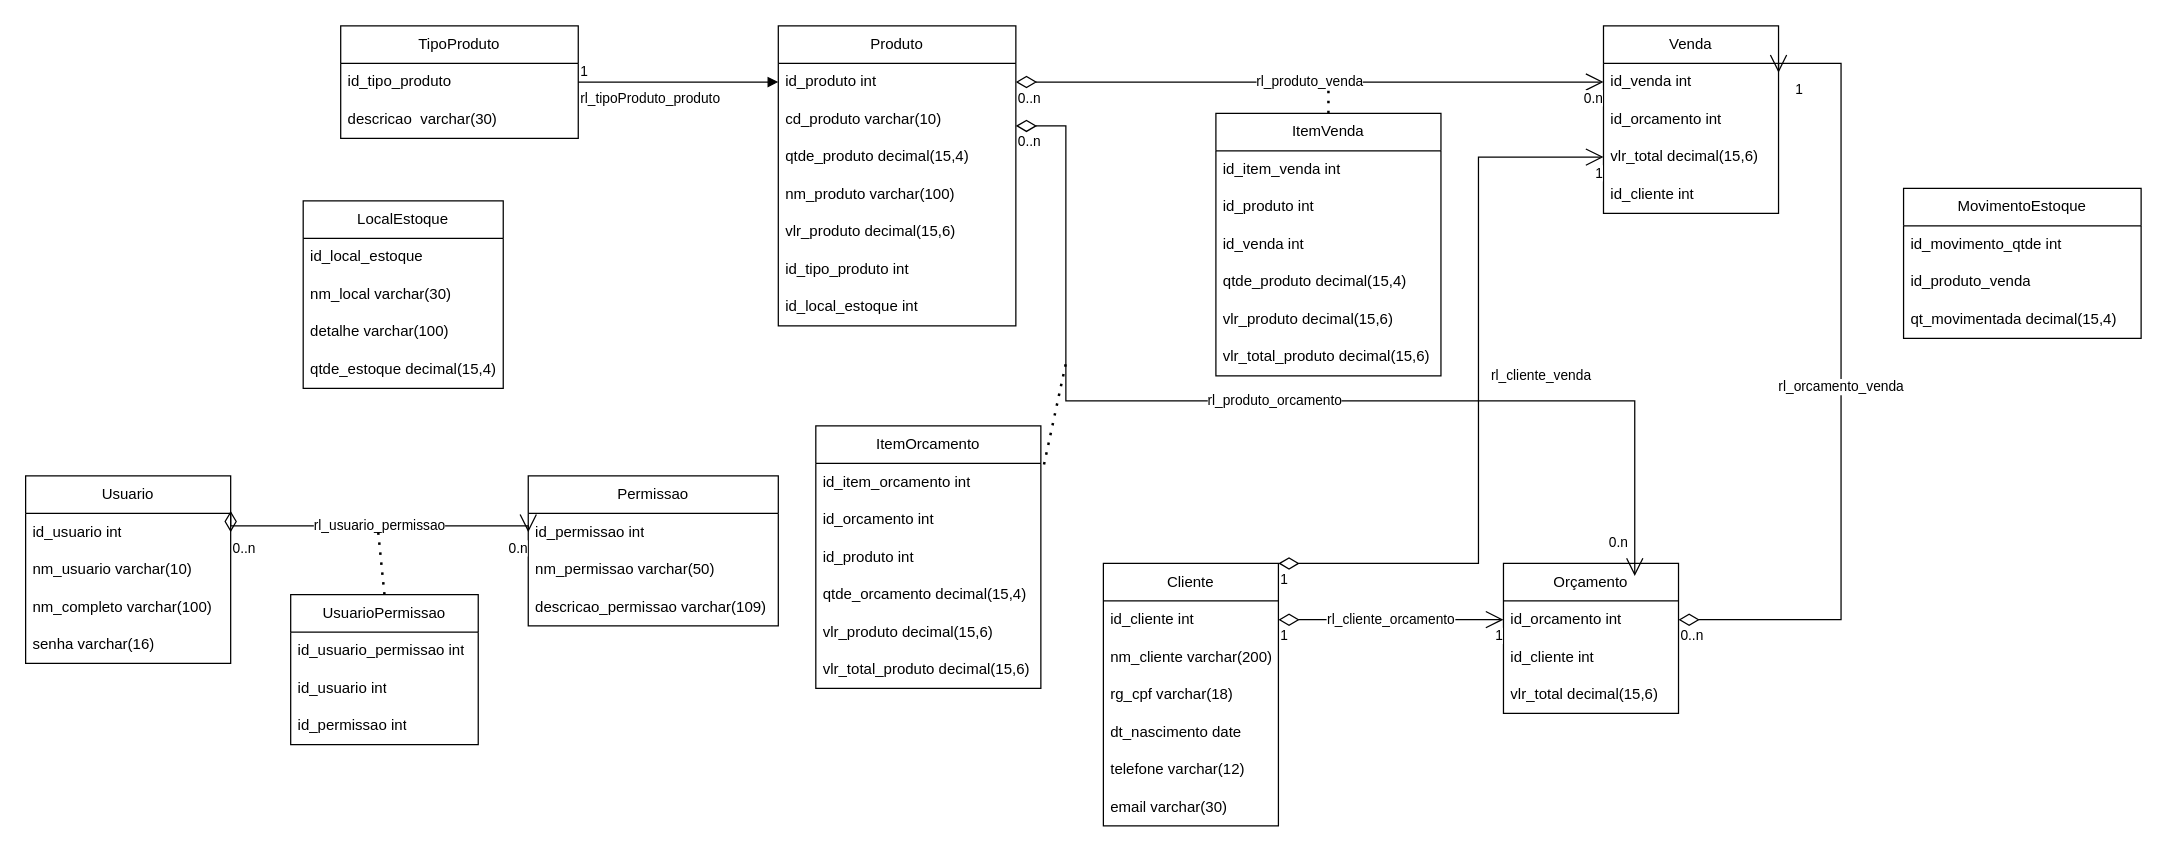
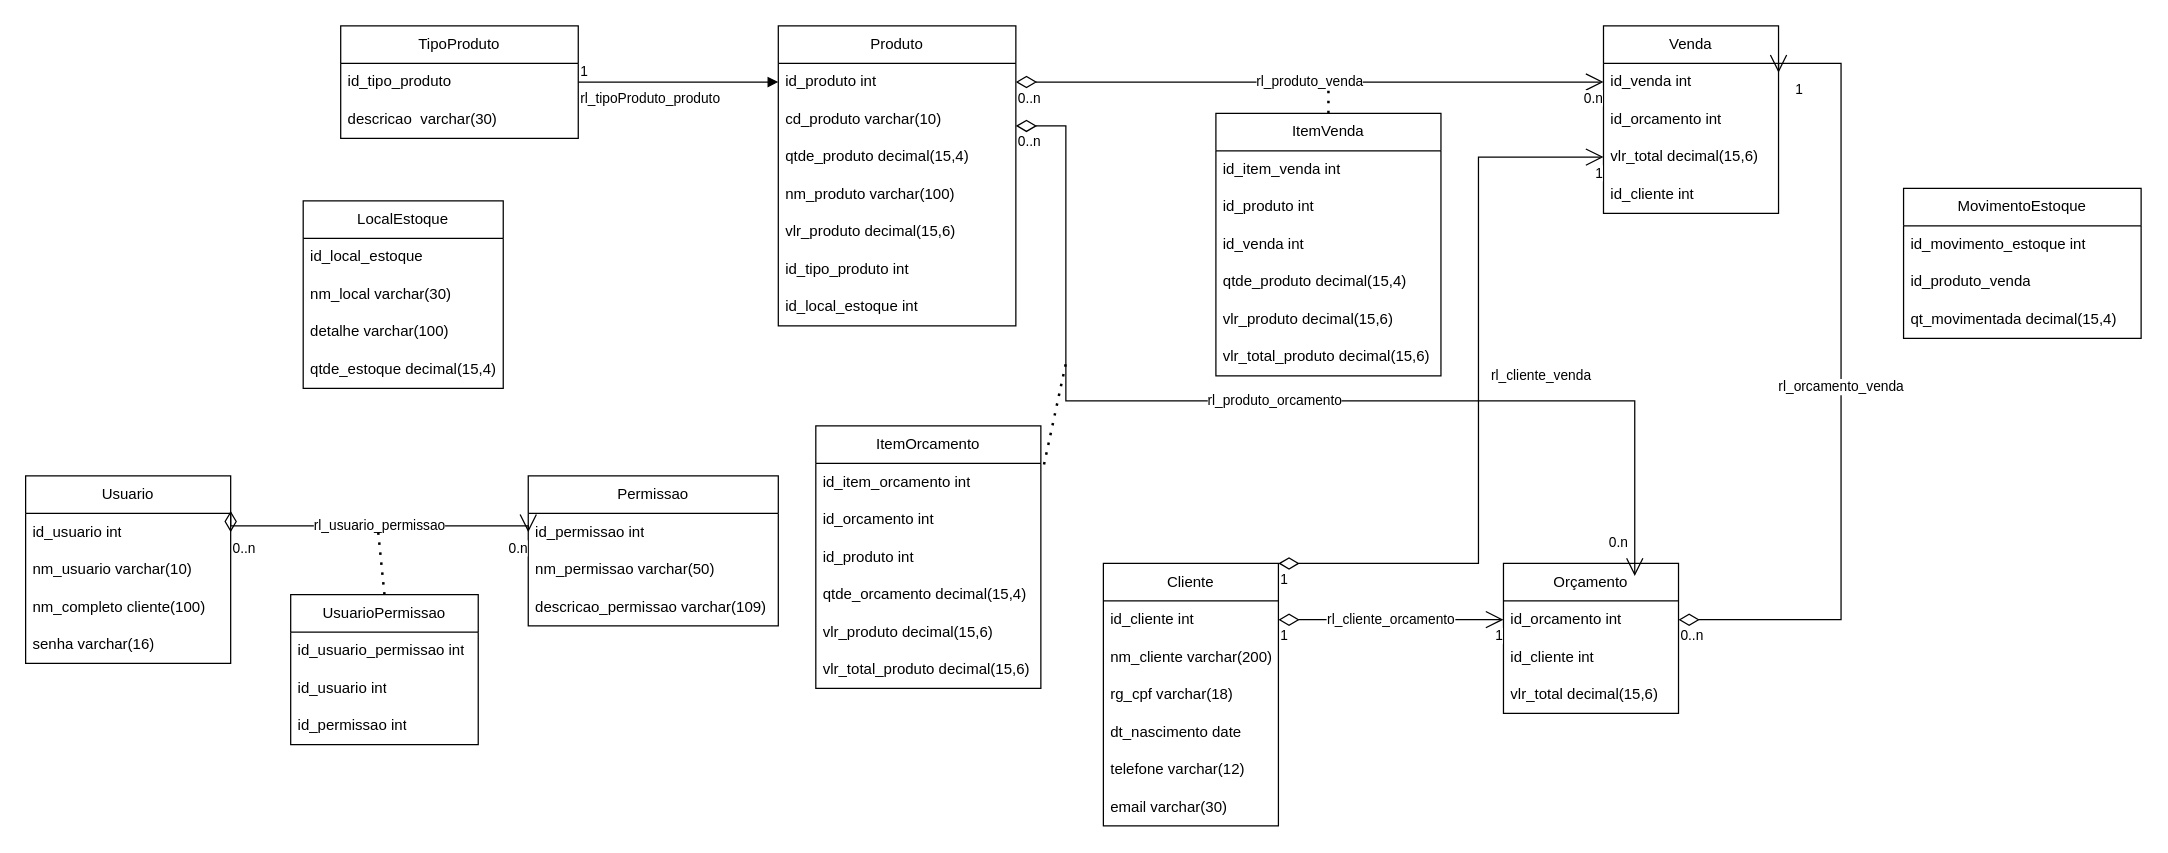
(1991, 244) -> (2004, 244)
(129, 607) -> (126, 607)
